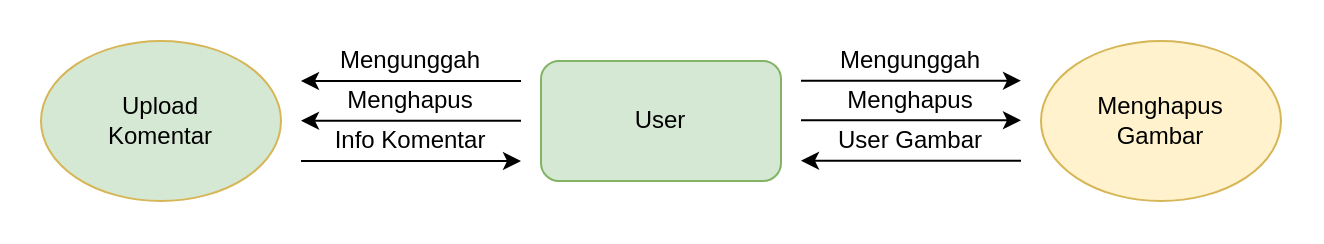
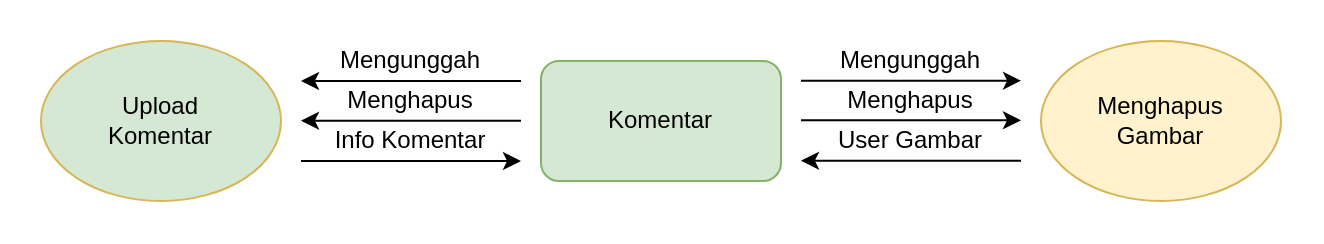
(661, 121) -> (661, 121)
